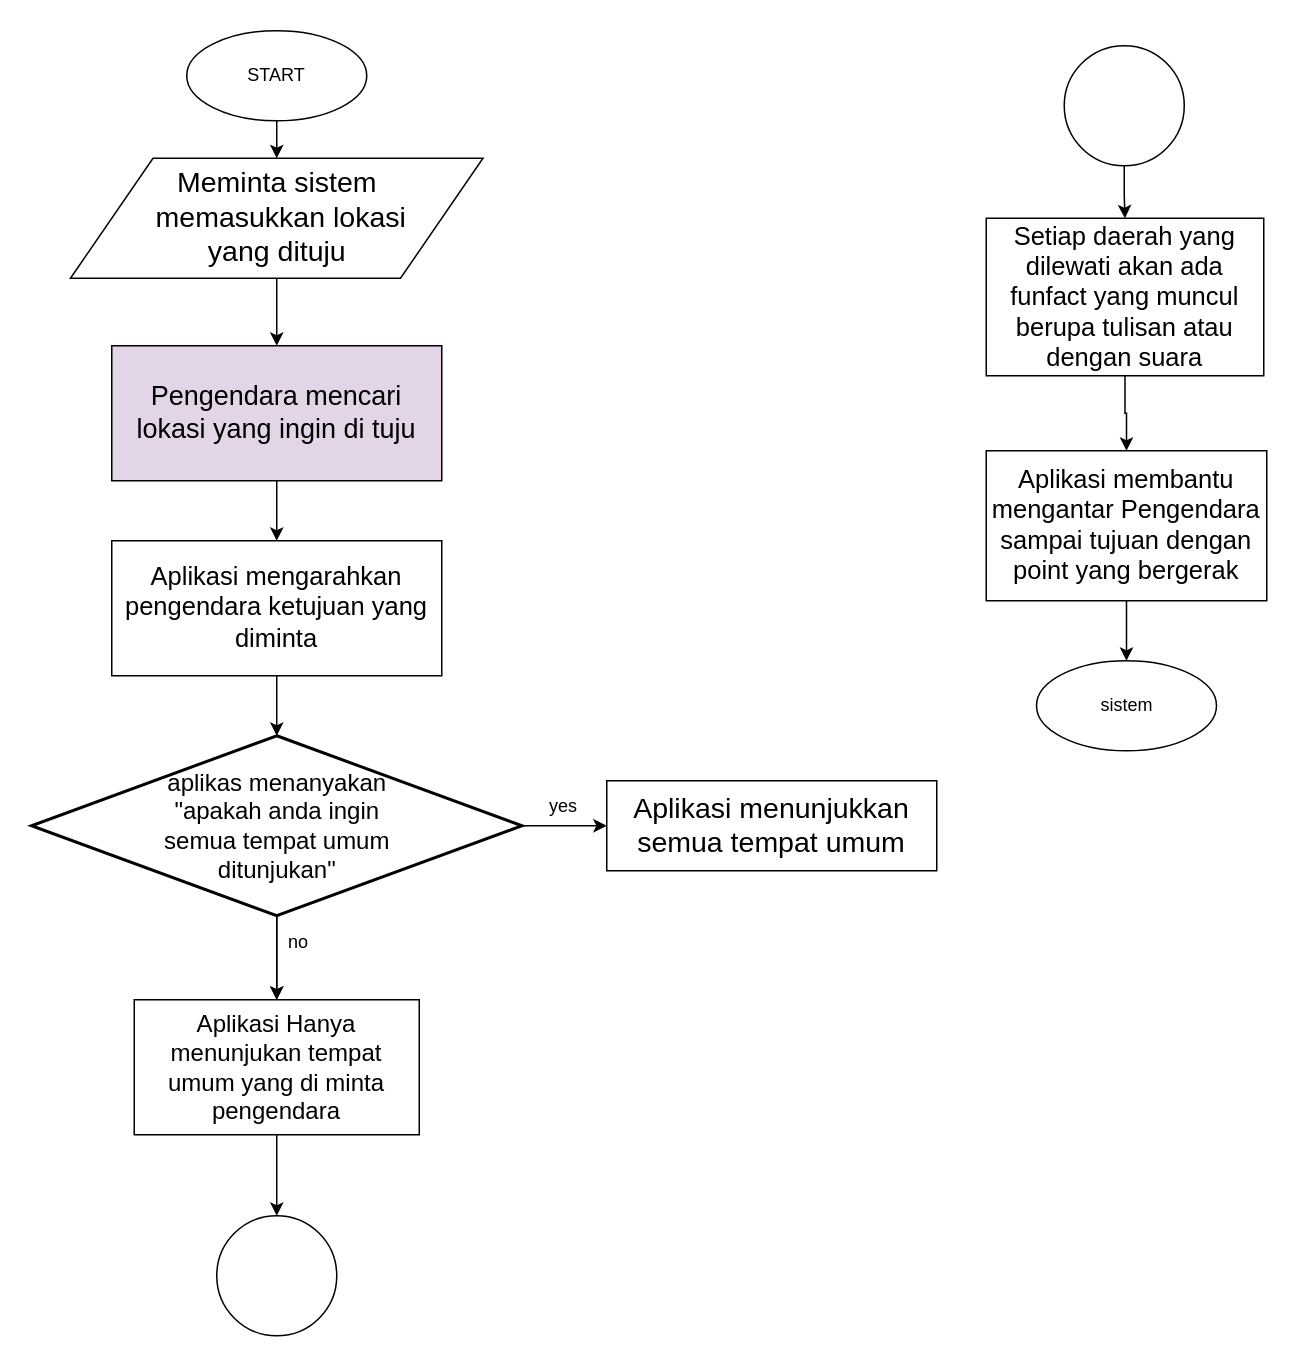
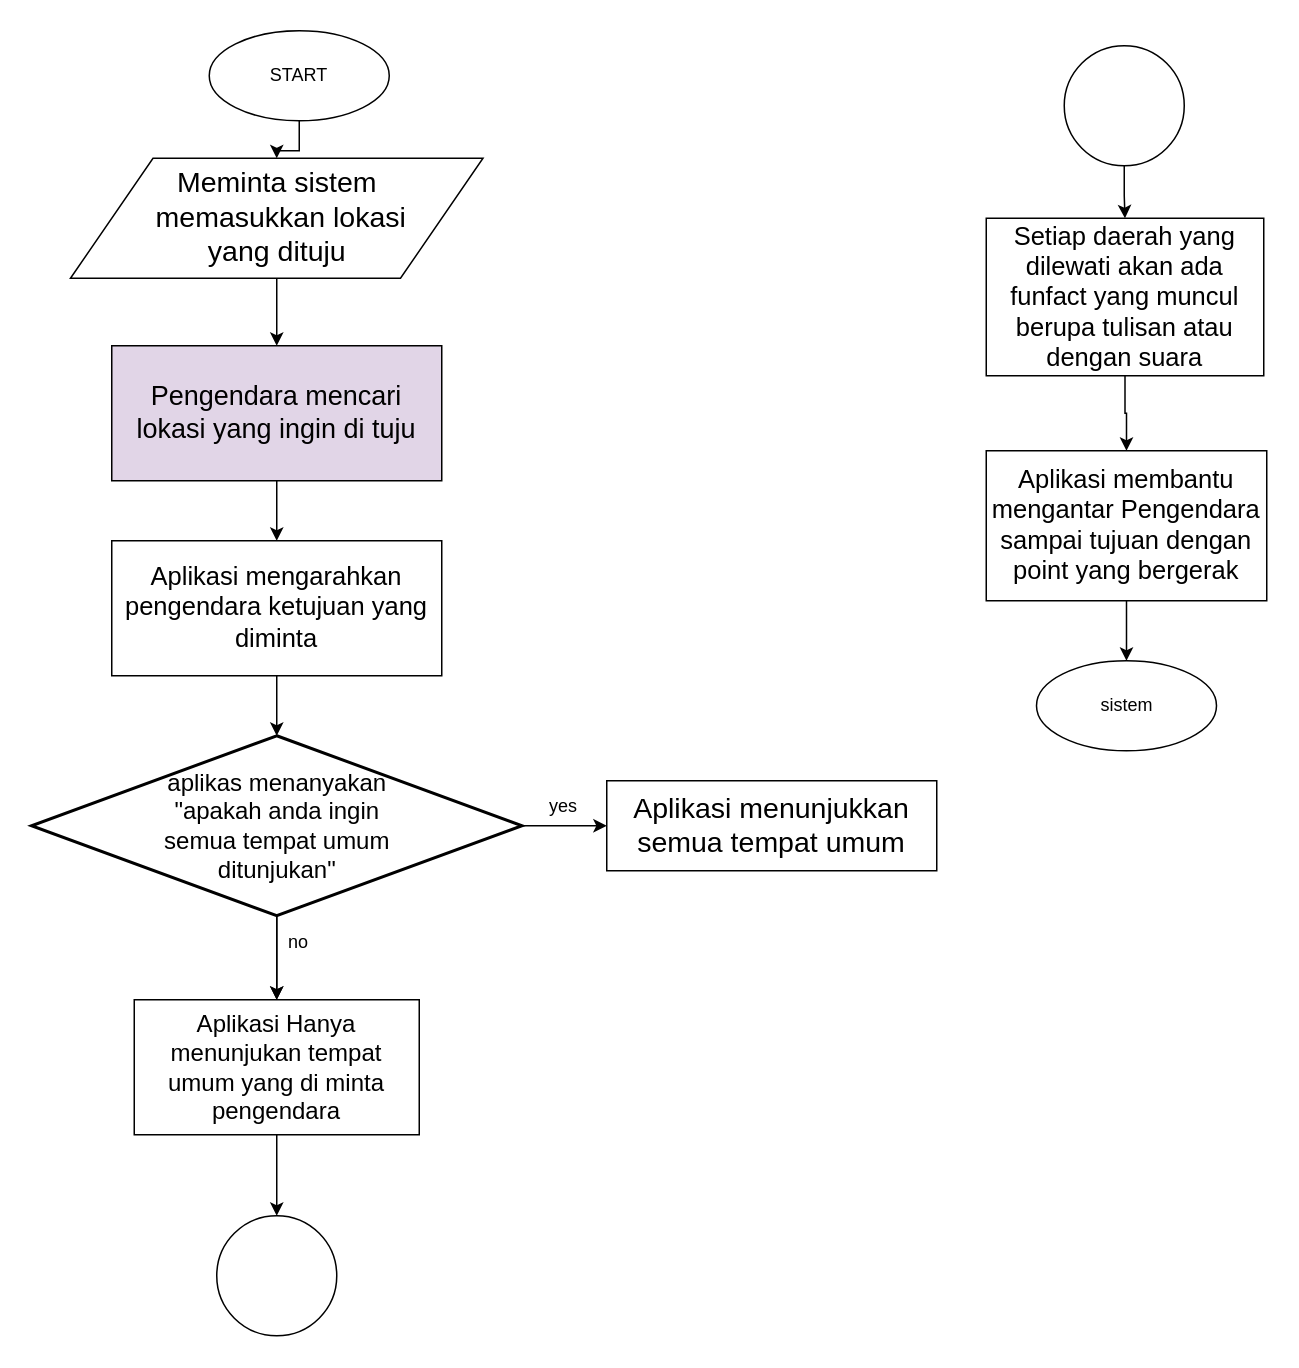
(277, 76) -> (299, 76)
